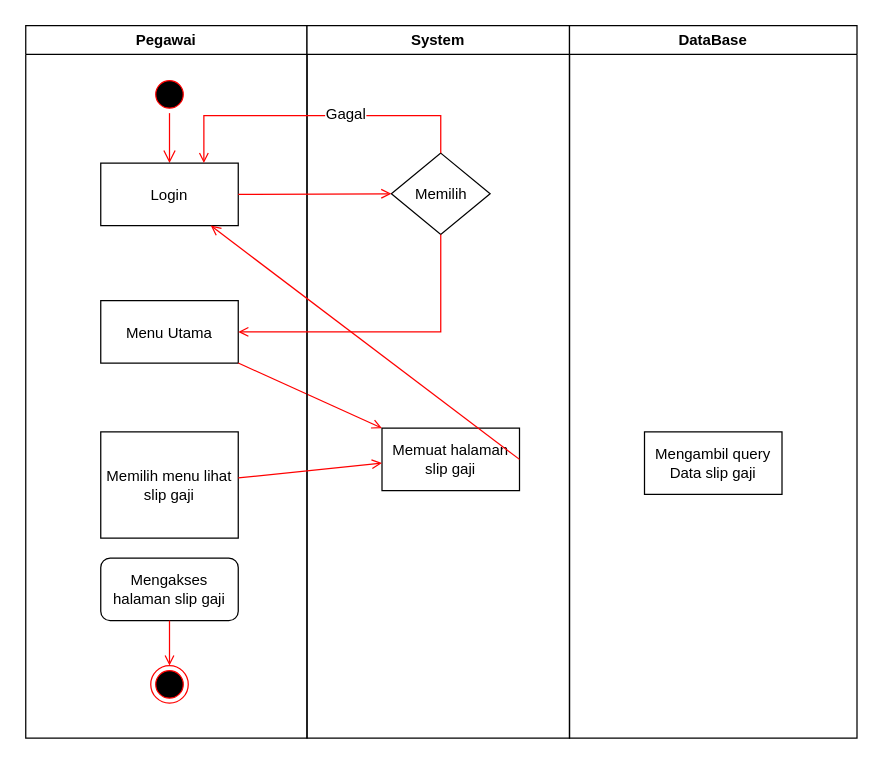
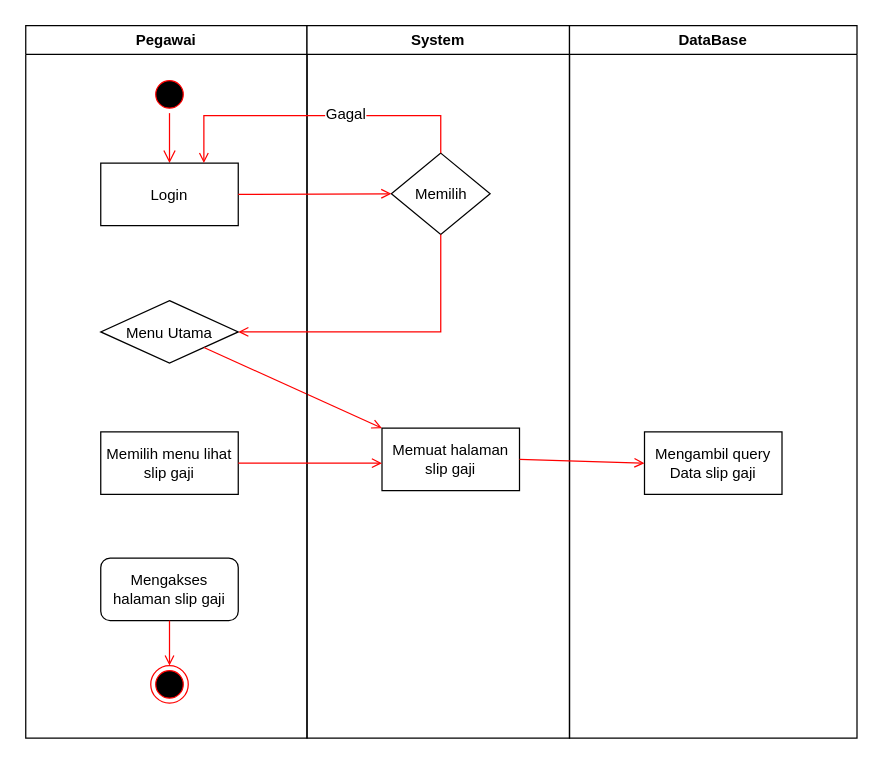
(169, 332) -> (169, 332)
(436, 397) -> (580, 461)
(169, 485) -> (169, 463)
